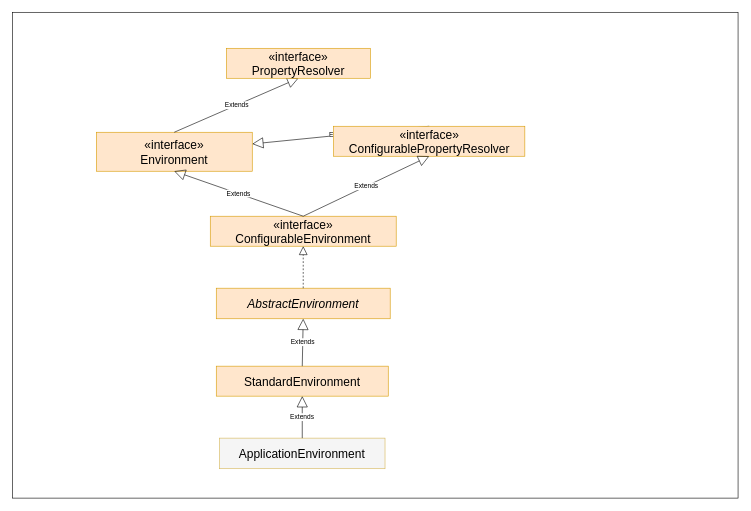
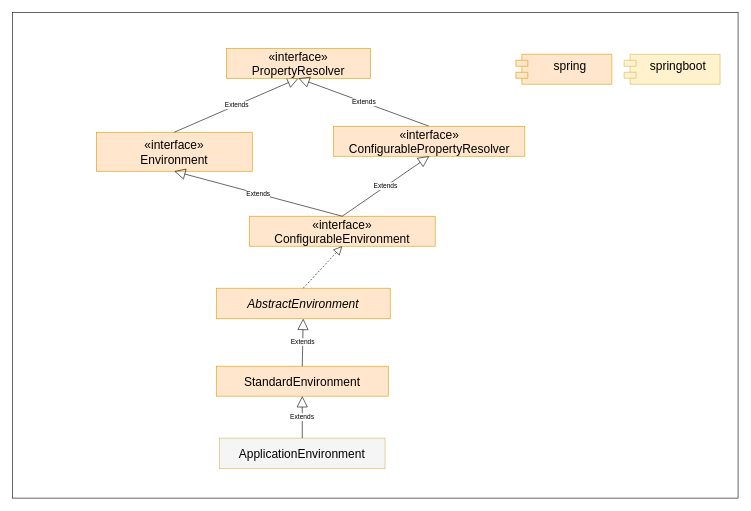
none -> (564, 69)
none -> (672, 69)
(299, 139) -> (369, 104)
(303, 231) -> (342, 231)
